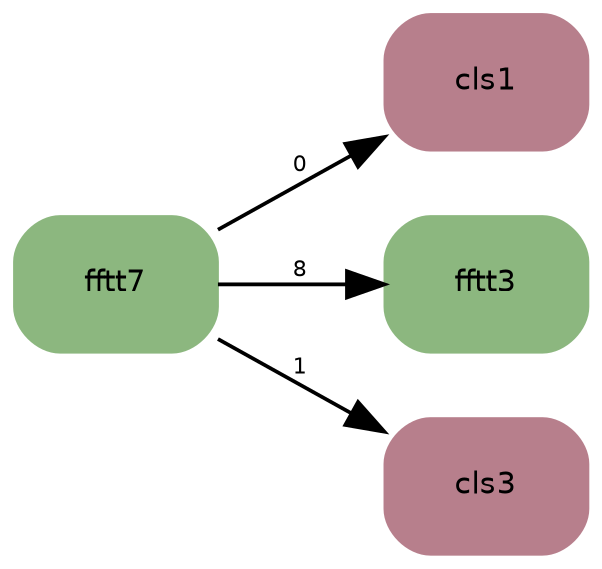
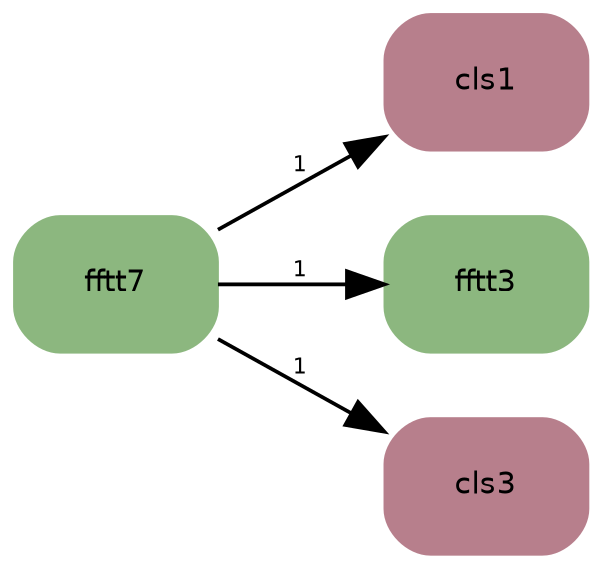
(301, 167) -> (301, 167)
(301, 271) -> (301, 271)
